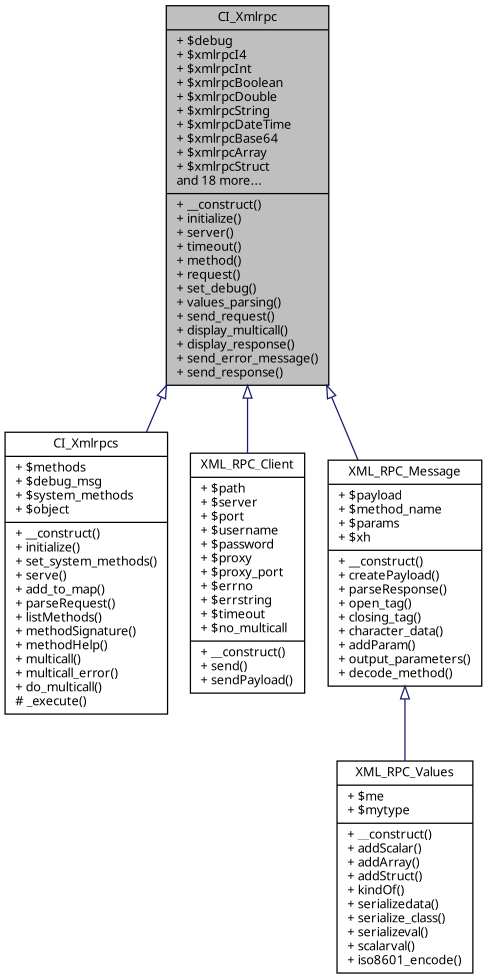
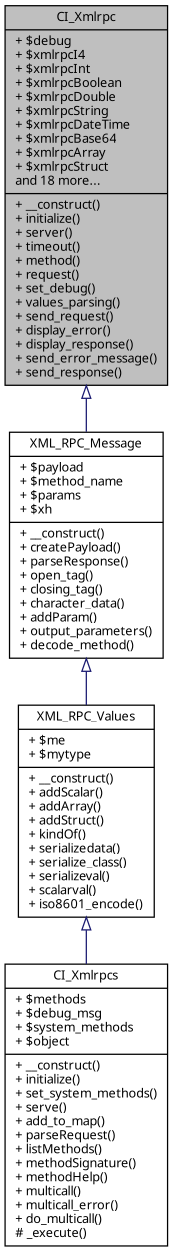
(232, 331) -> (63, 331)
(154, 415) -> (86, 947)
(248, 573) -> none
